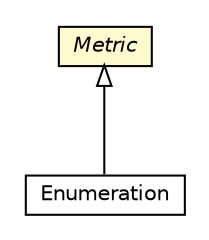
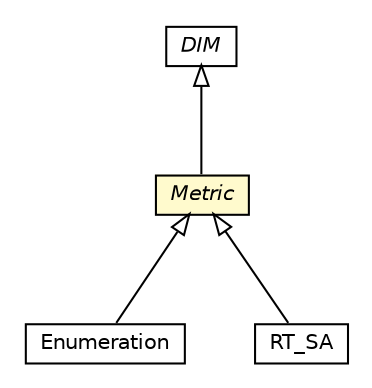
none -> (201, 45)
none -> (300, 343)
